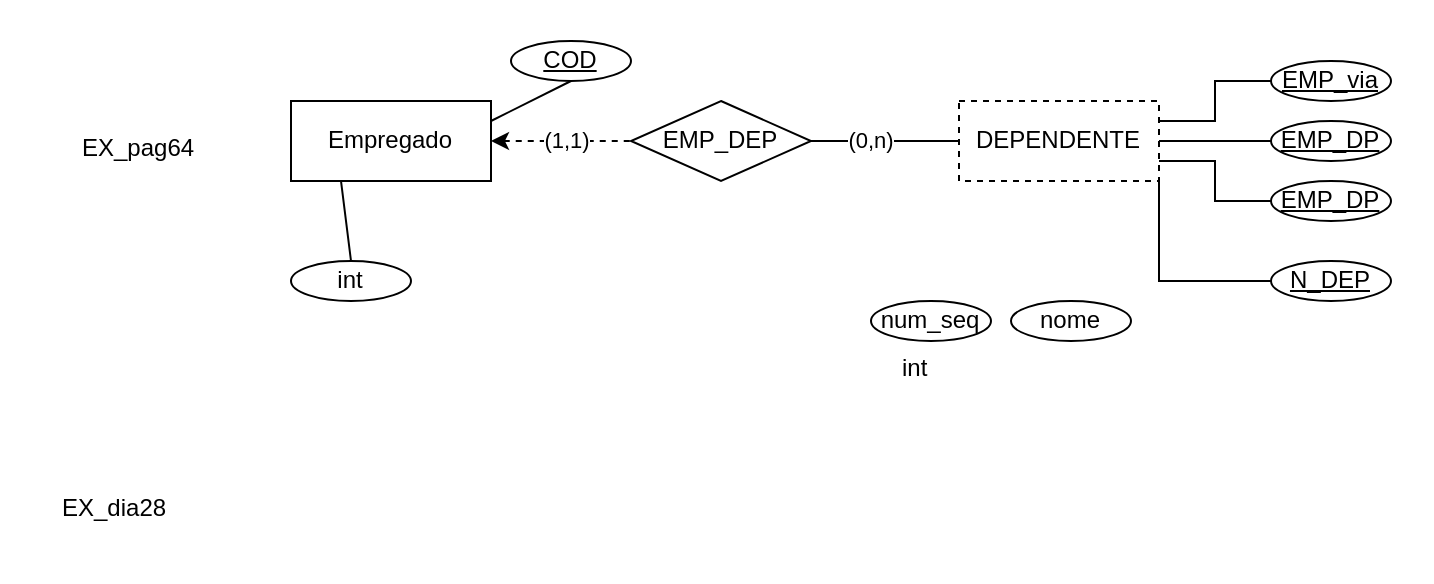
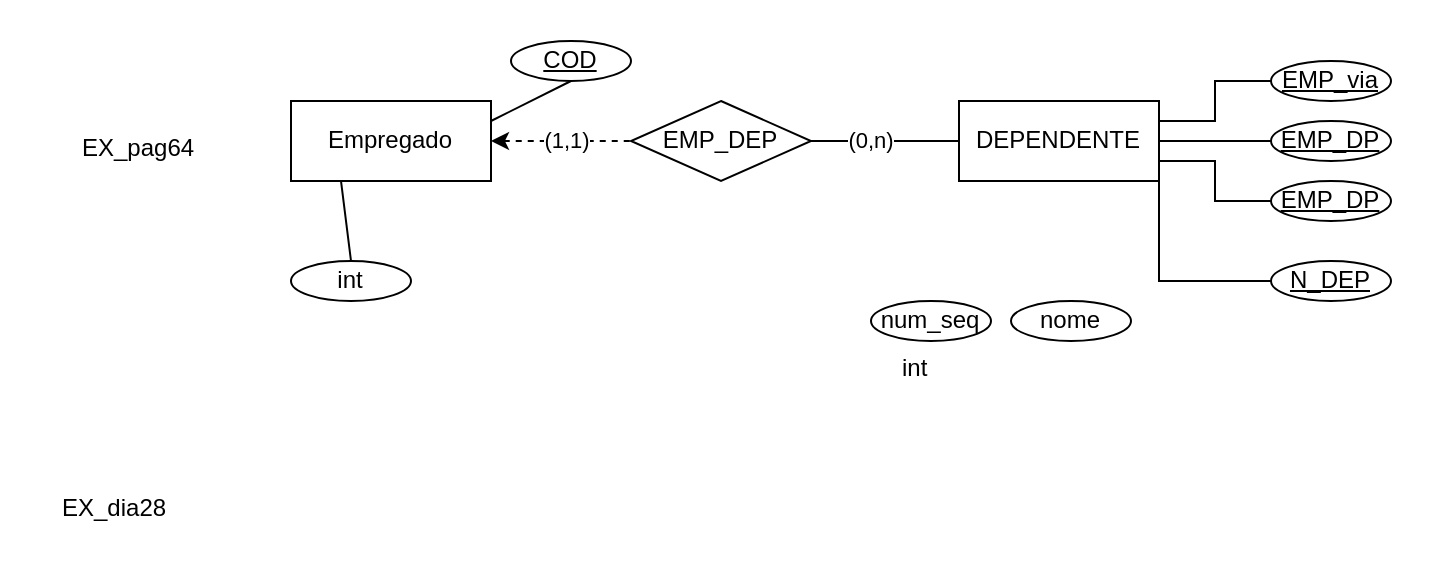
(1059, 141) -> (1059, 141)
